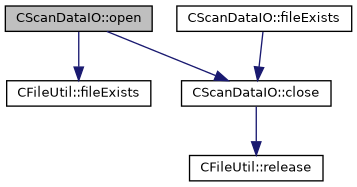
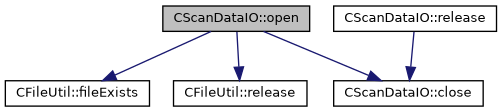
(264, 19) -> (415, 19)
(256, 124) -> (238, 49)
